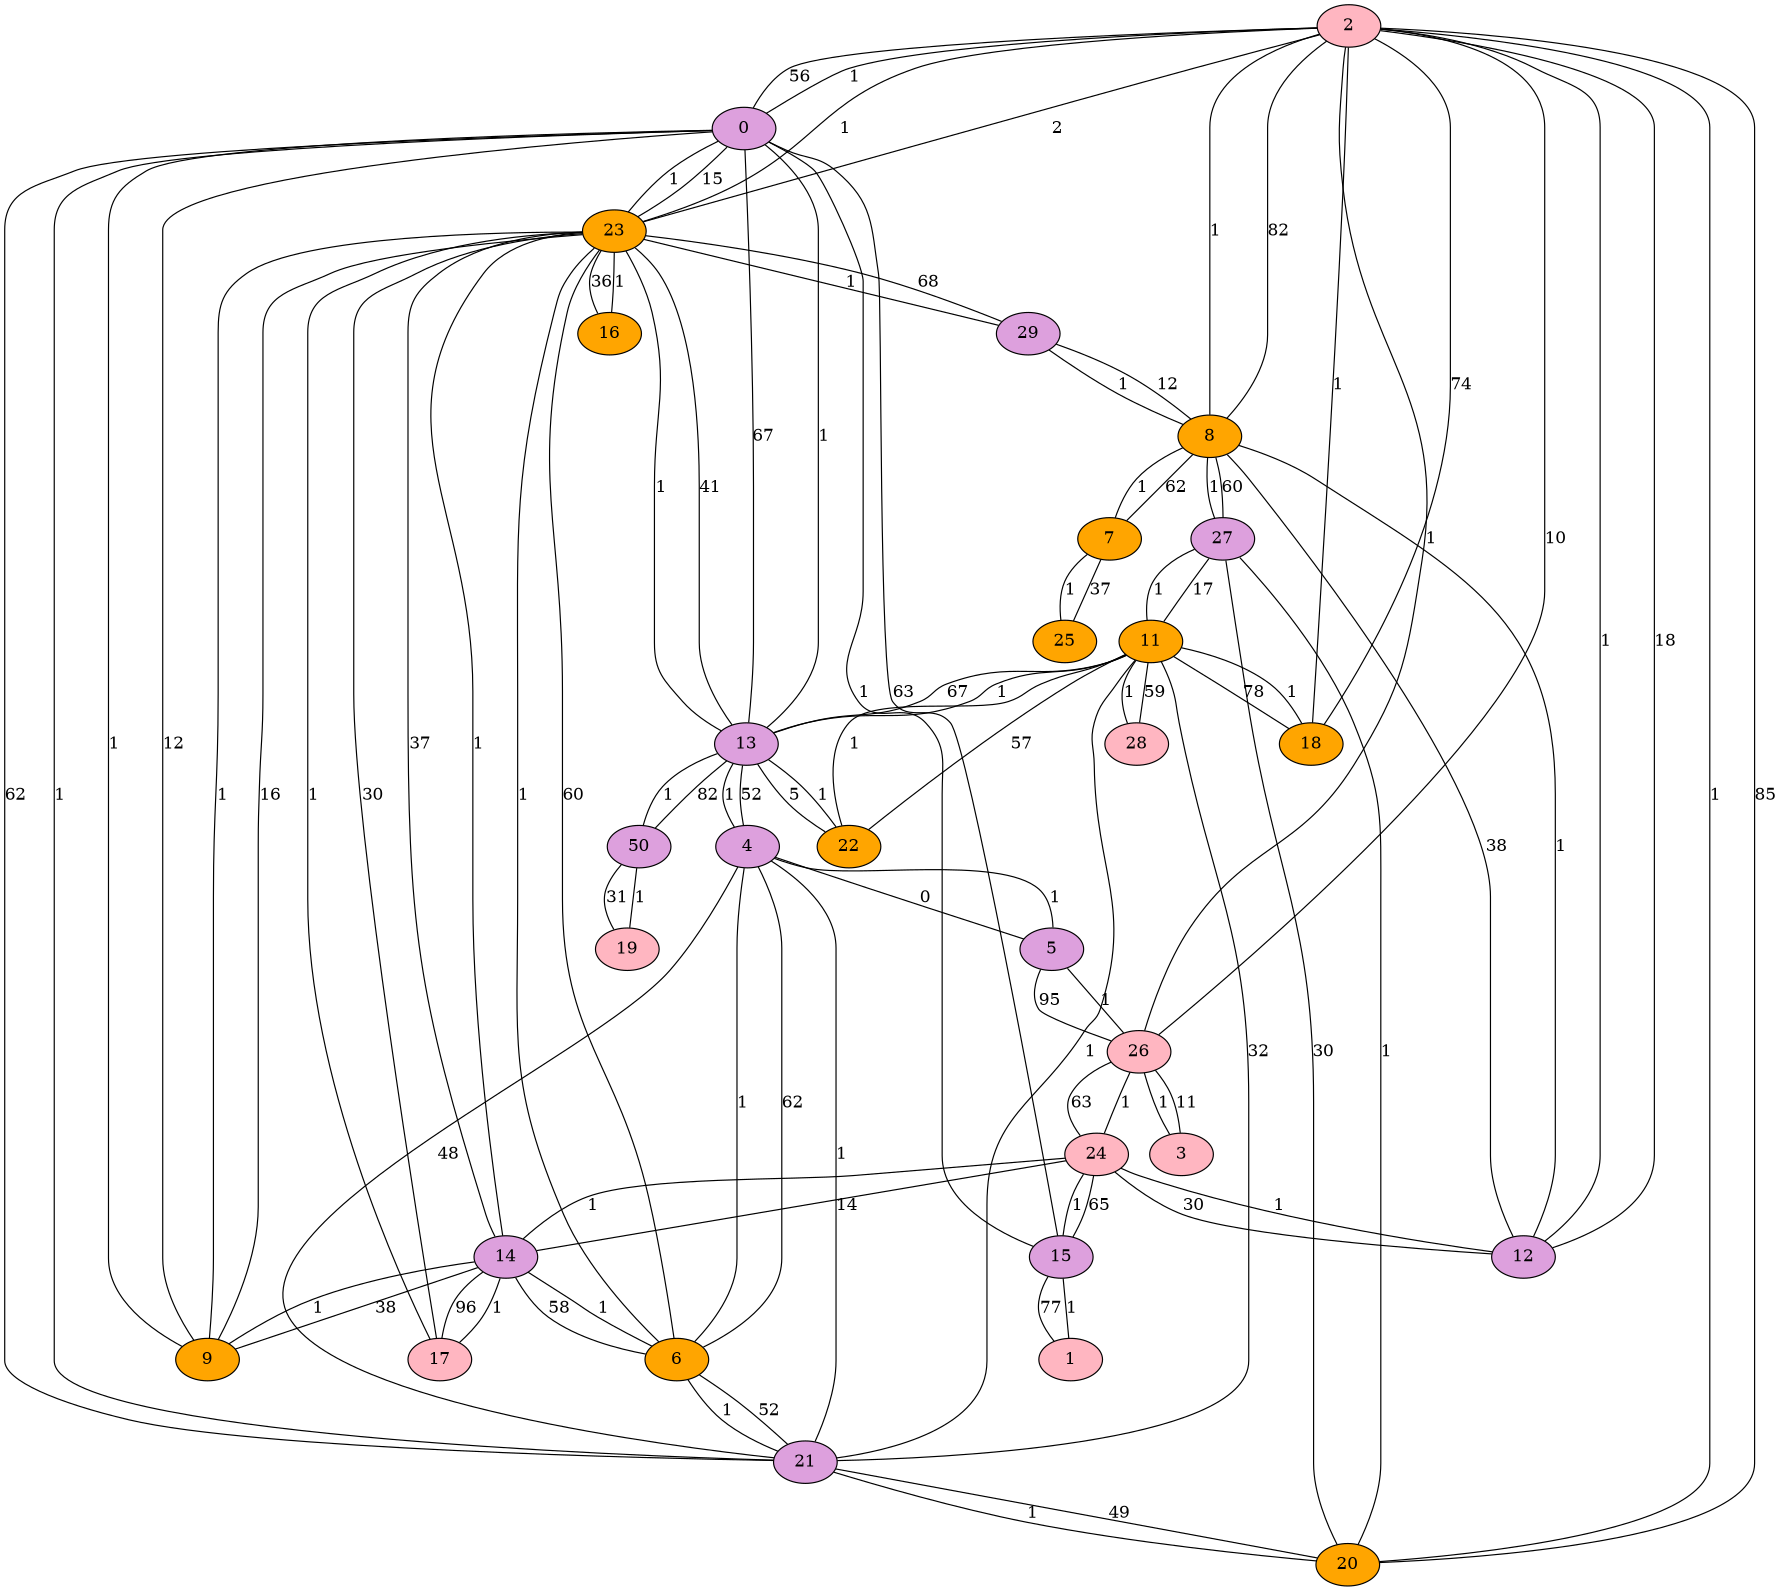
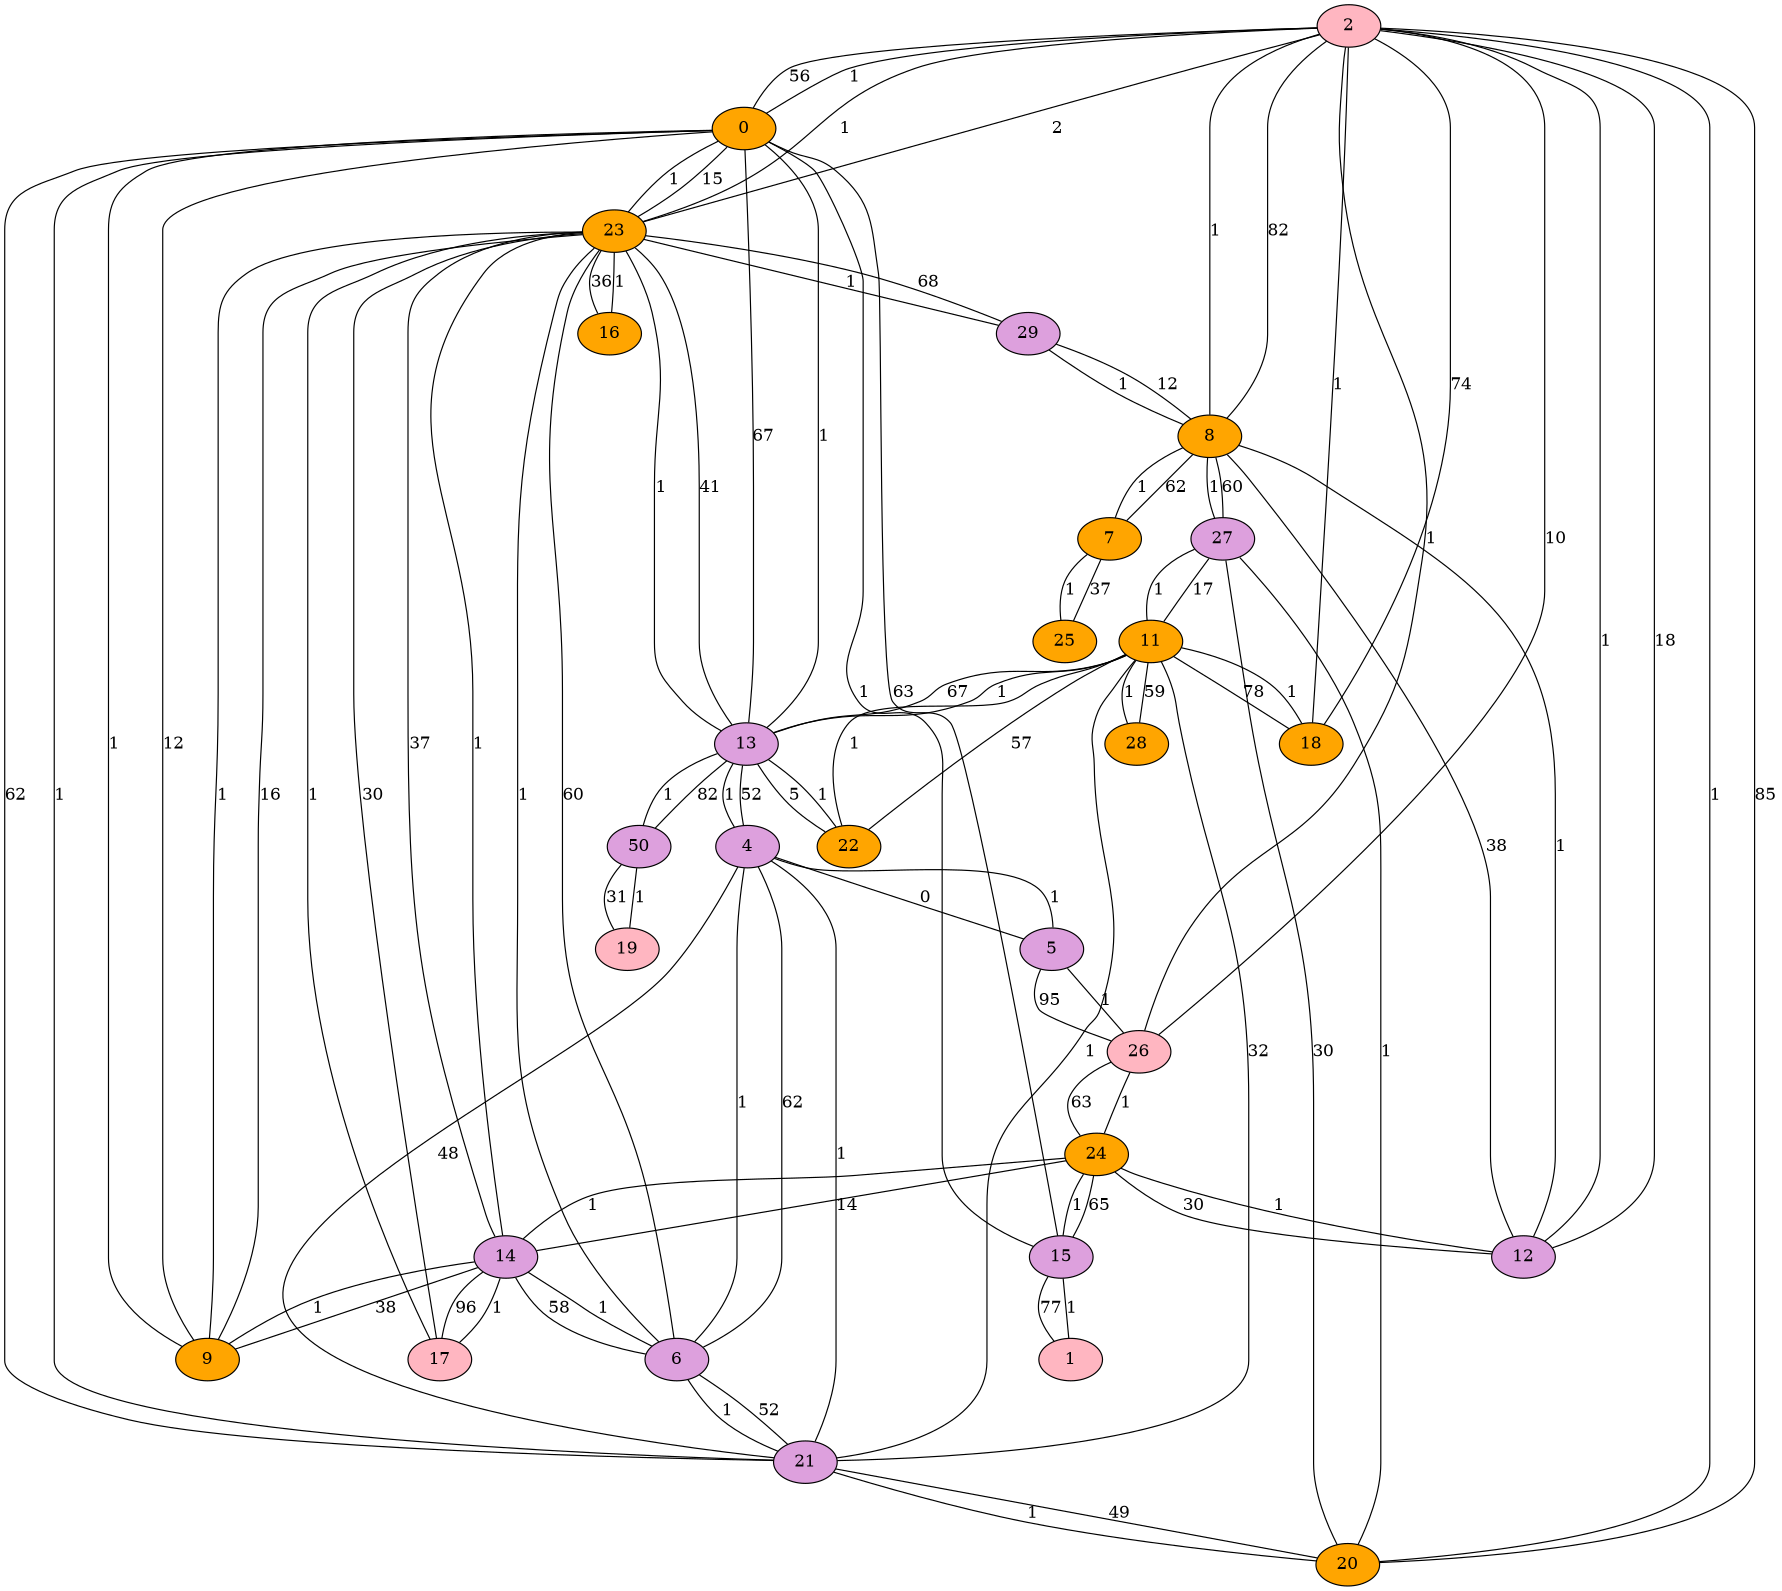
(744, 129) -> (744, 129)
(1137, 744) -> (1137, 744)
(1097, 1154) -> (1097, 1154)
(1182, 1154) -> none
(677, 1360) -> (677, 1360)
